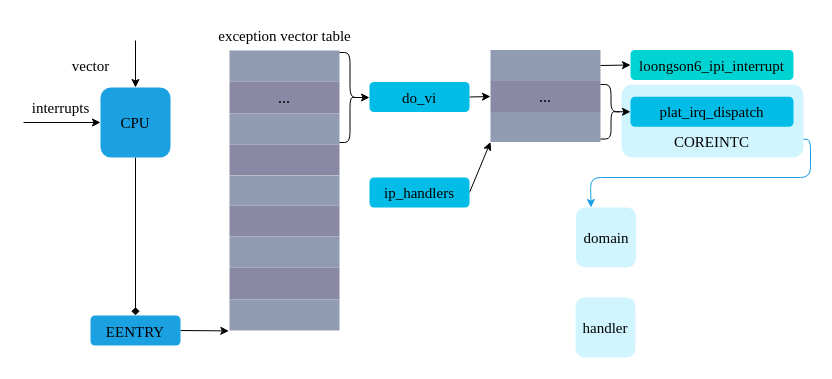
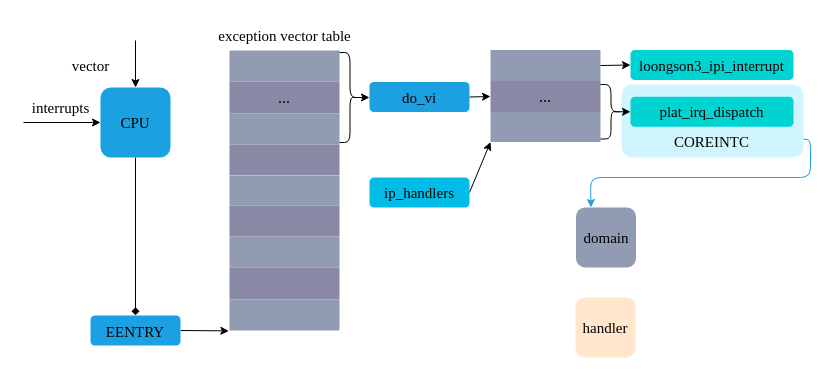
(712, 66) -> (712, 66)
(420, 97) -> (420, 97)
(712, 112) -> (712, 112)
(606, 238) -> (606, 238)
(606, 328) -> (606, 328)
